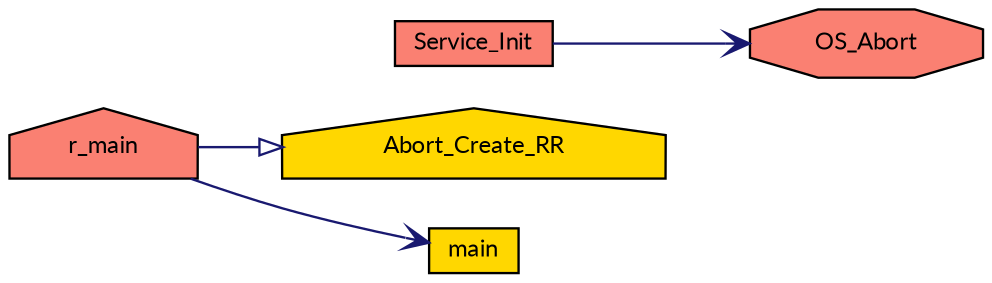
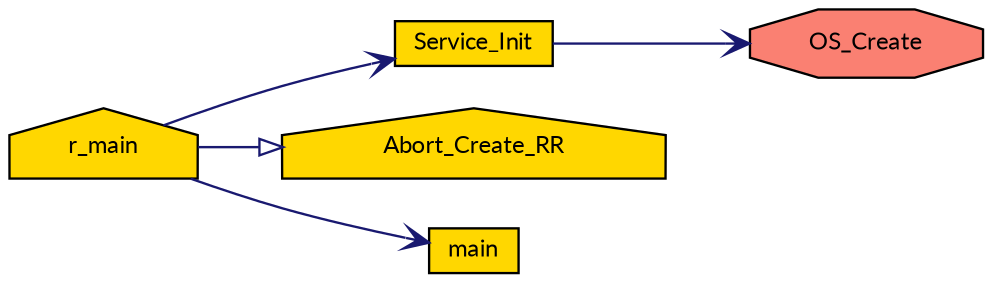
(474, 44) -> (474, 44)
(866, 44) -> (866, 44)
none -> (266, 91)
(104, 147) -> (104, 147)
